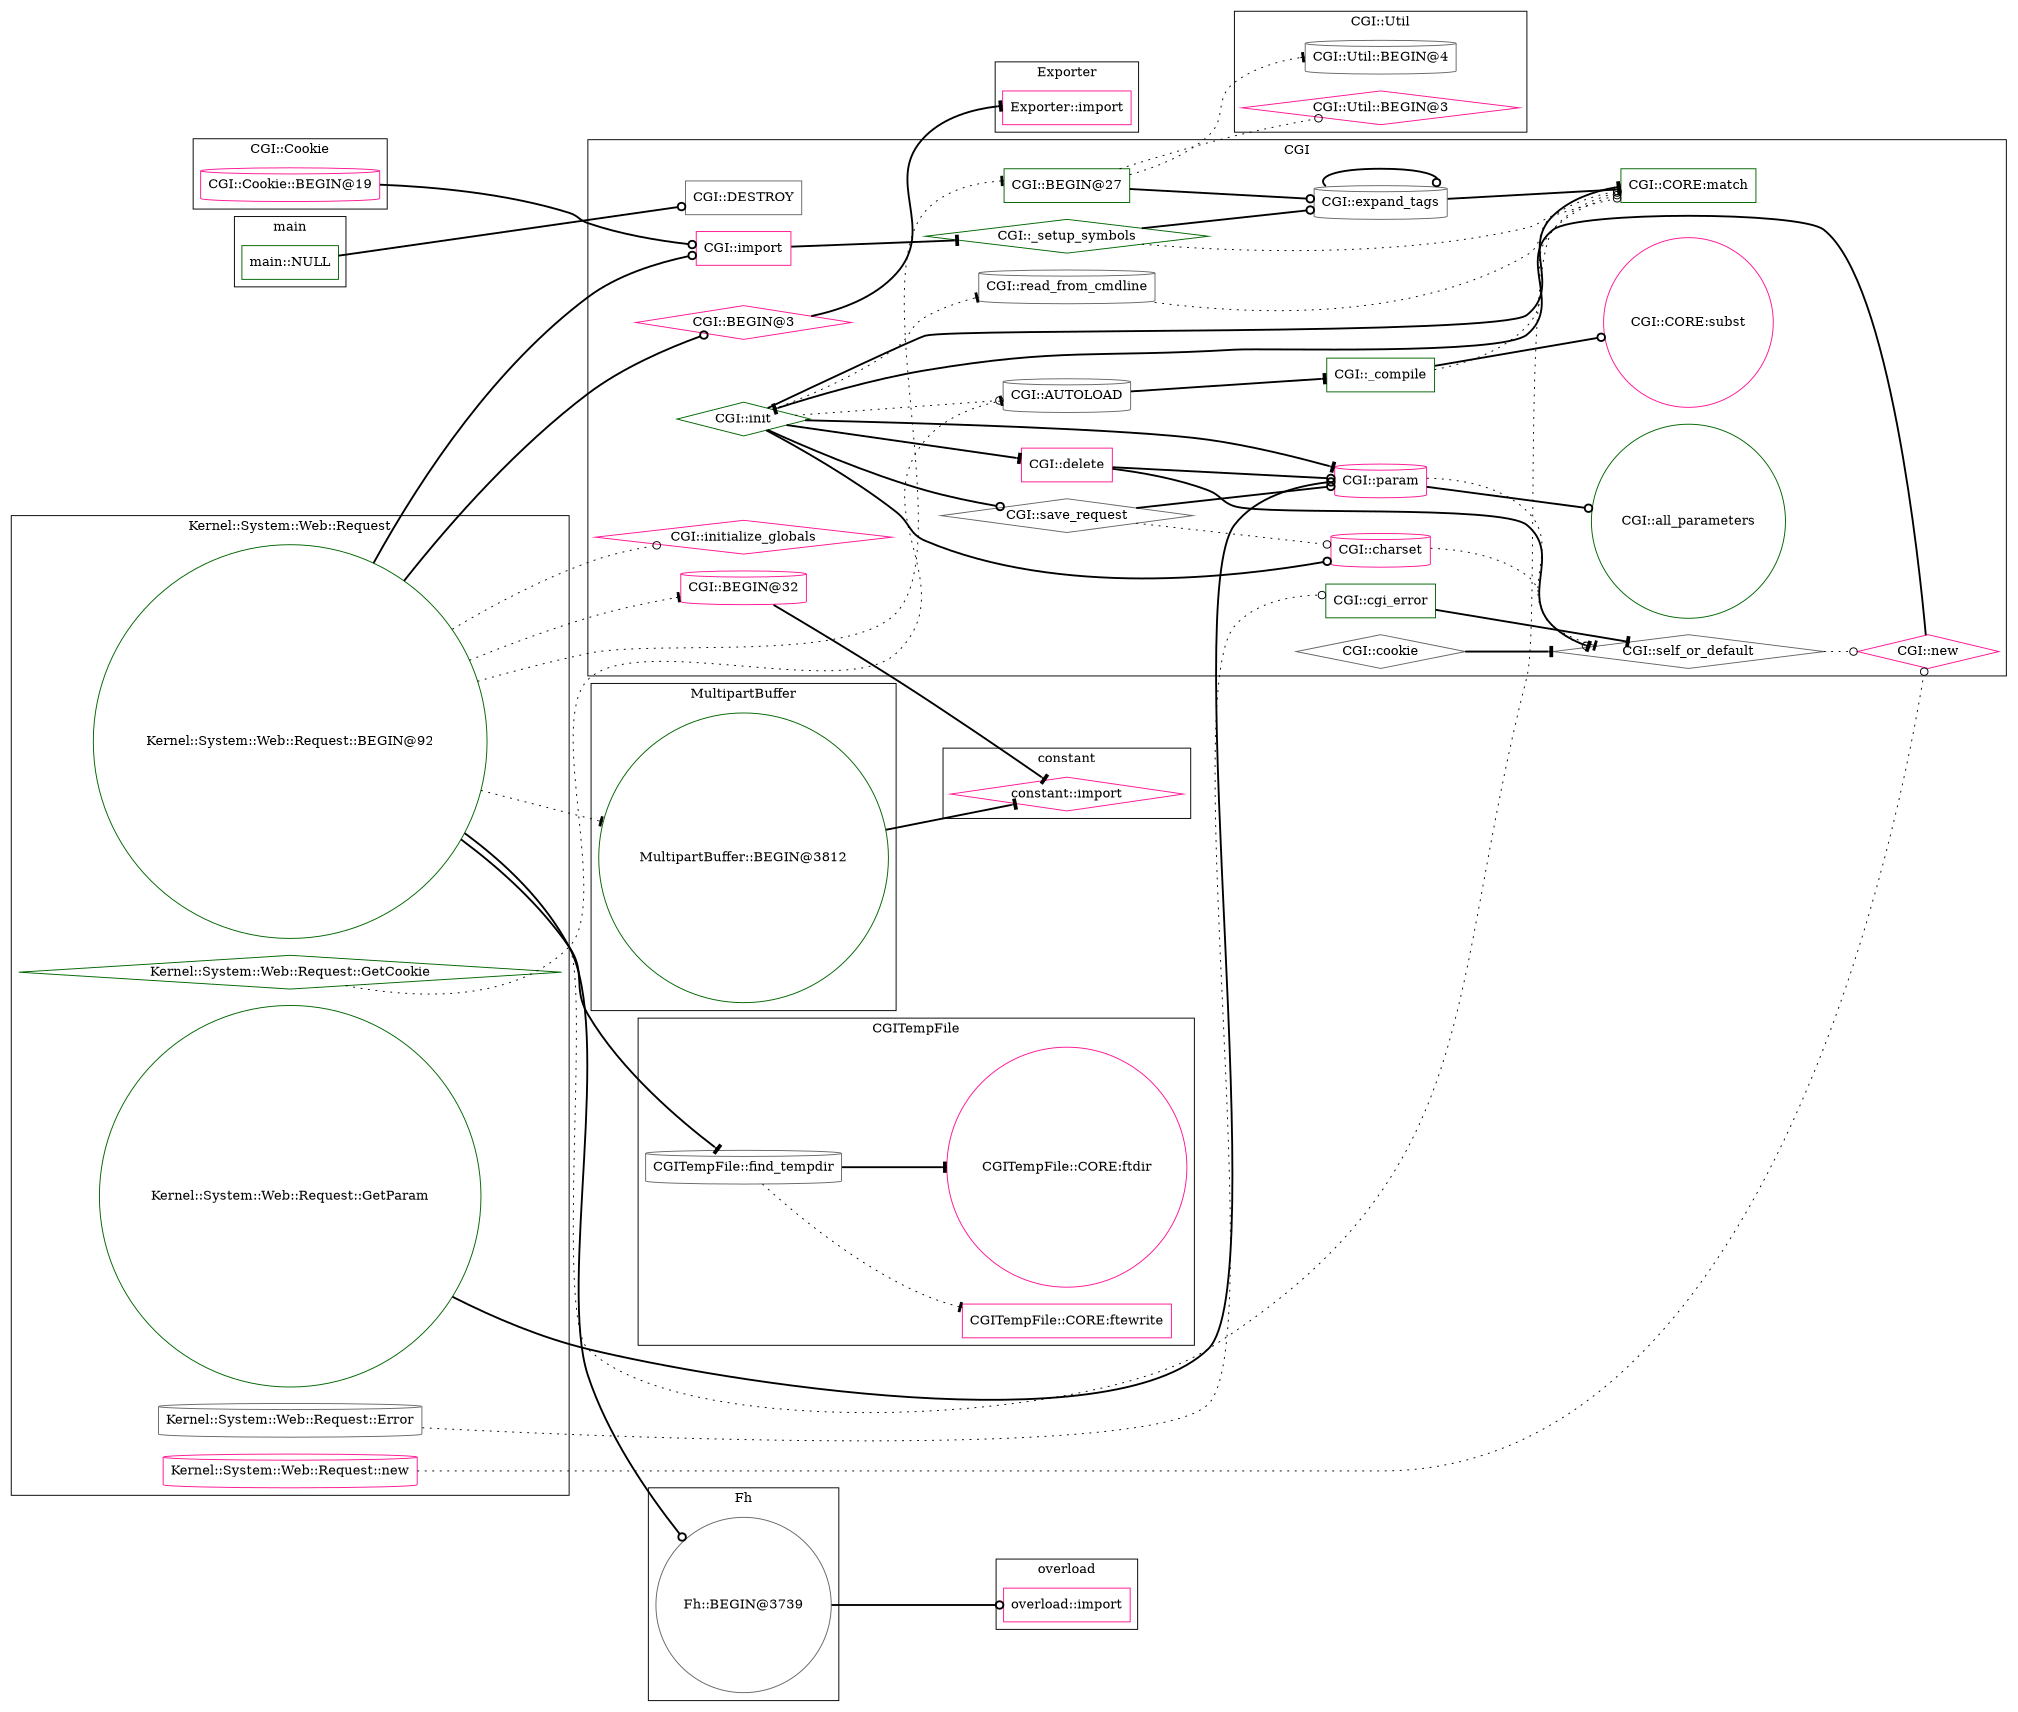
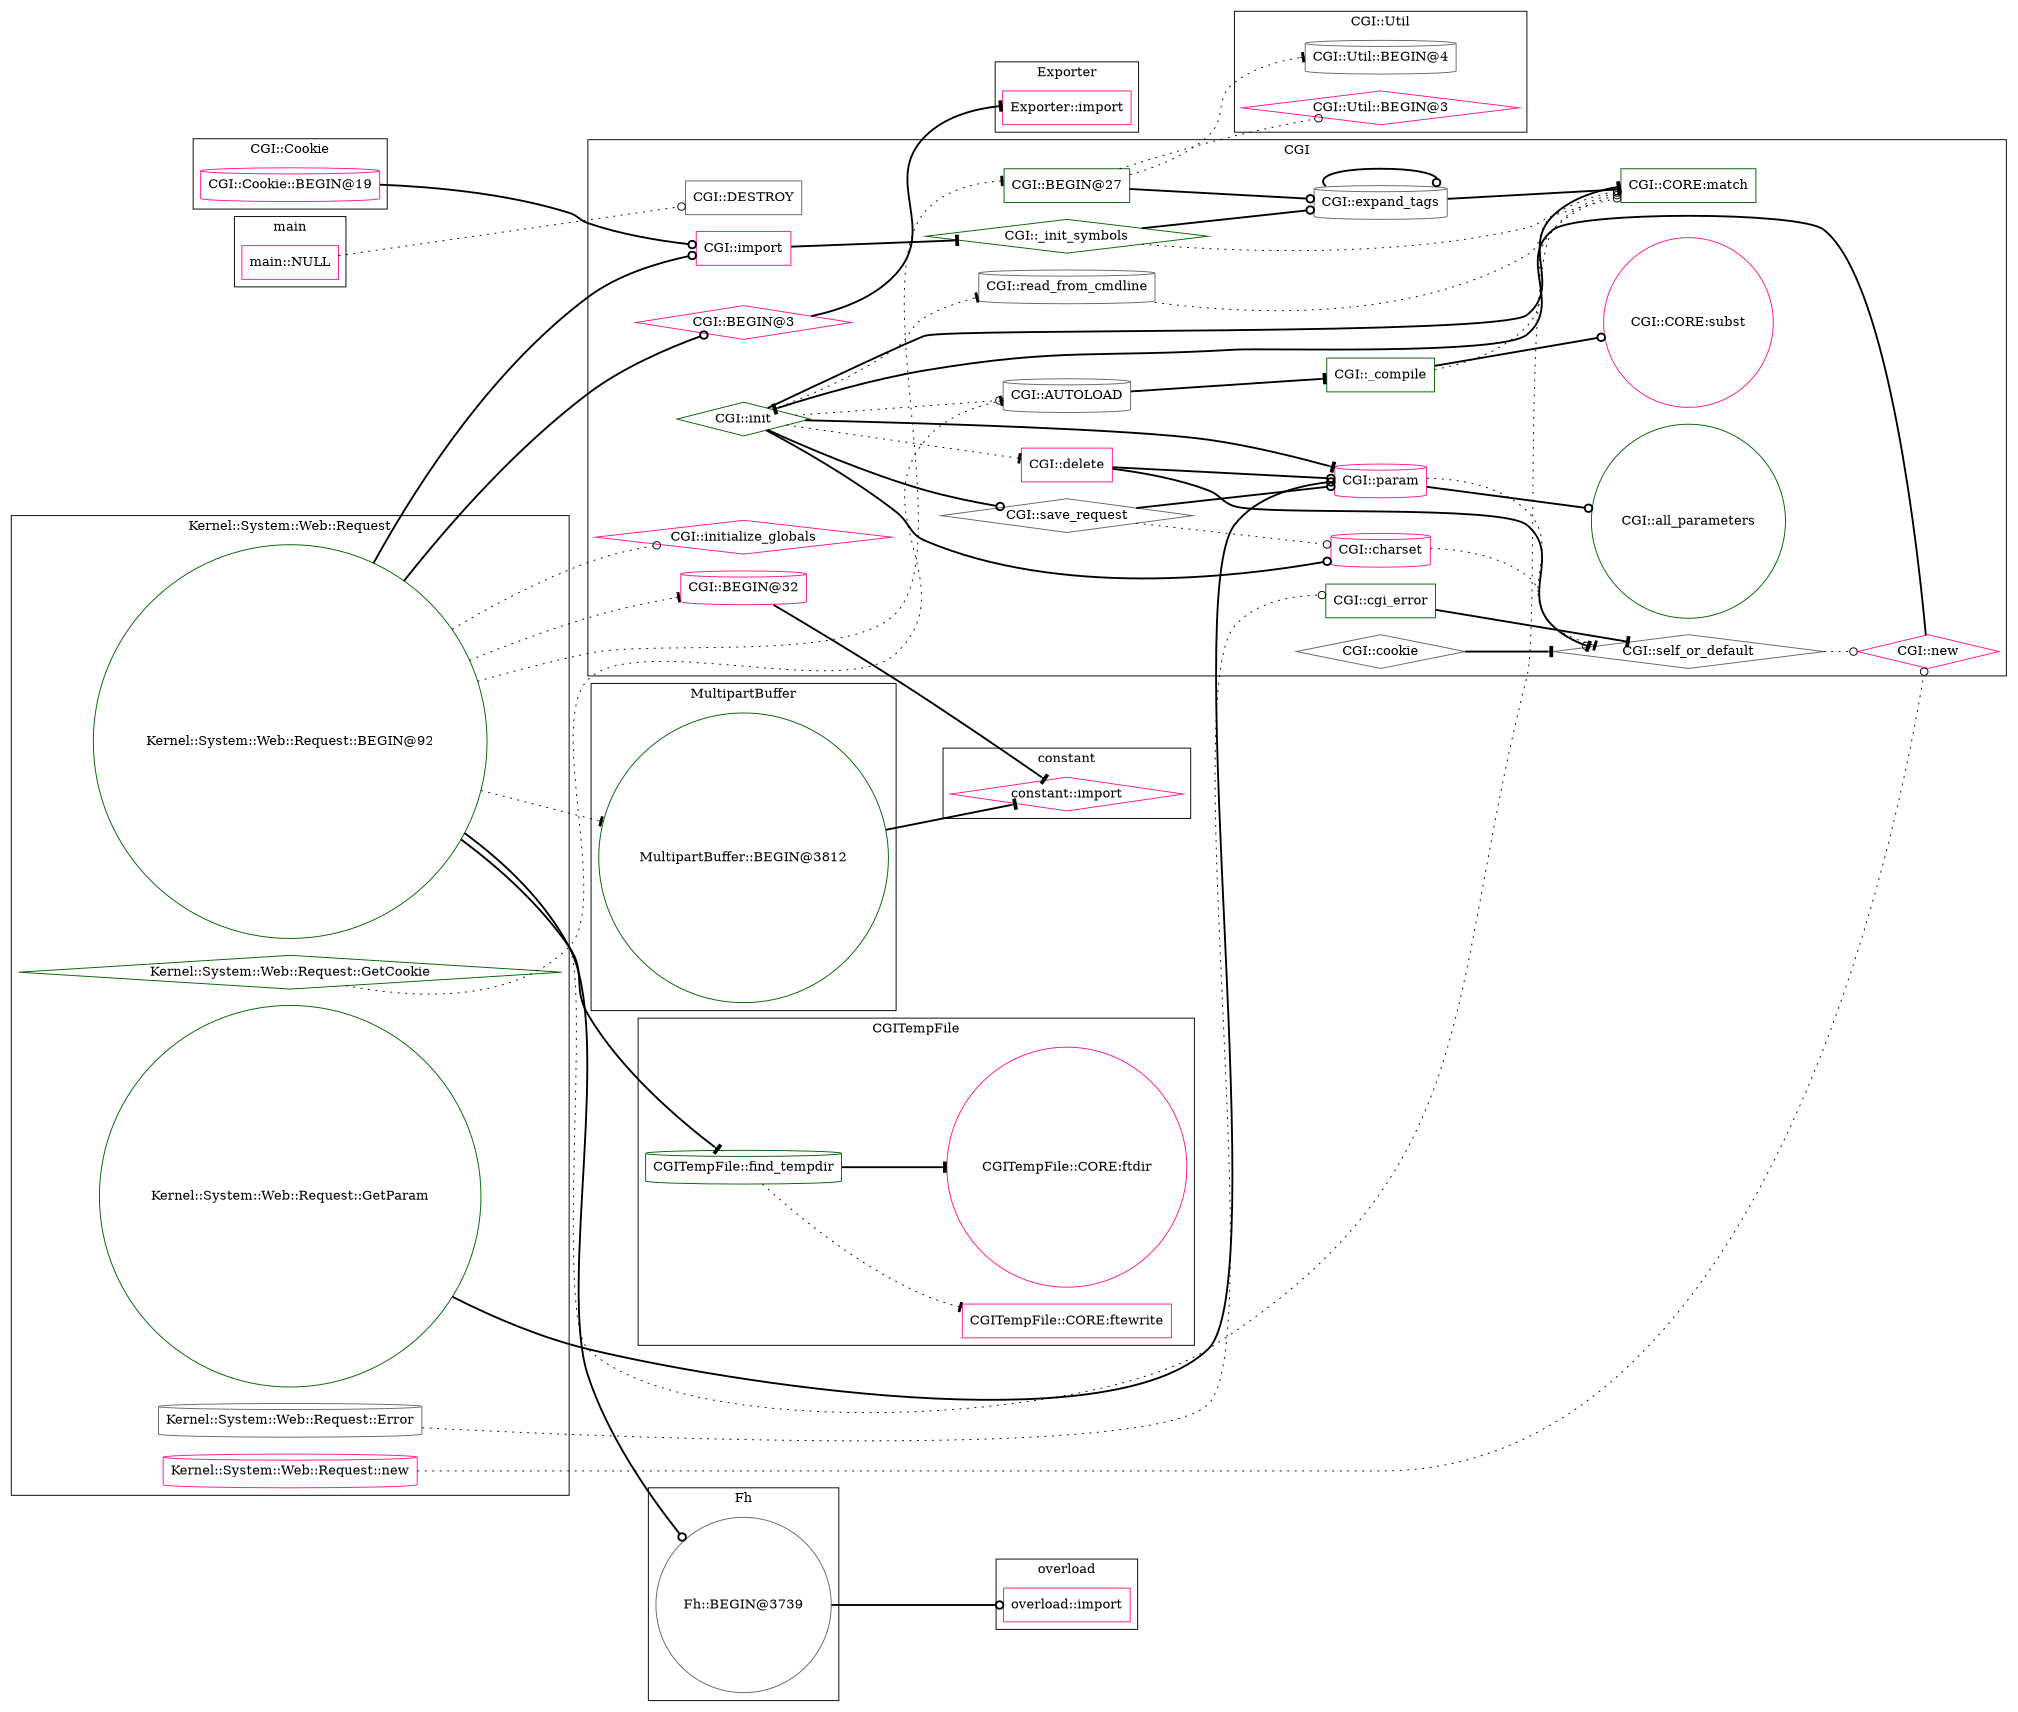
(508, 231) -> (508, 231)
(1067, 236) -> (1067, 236)
(290, 262) -> (290, 262)
(902, 442) -> (902, 442)
(744, 1167) -> (744, 1167)
